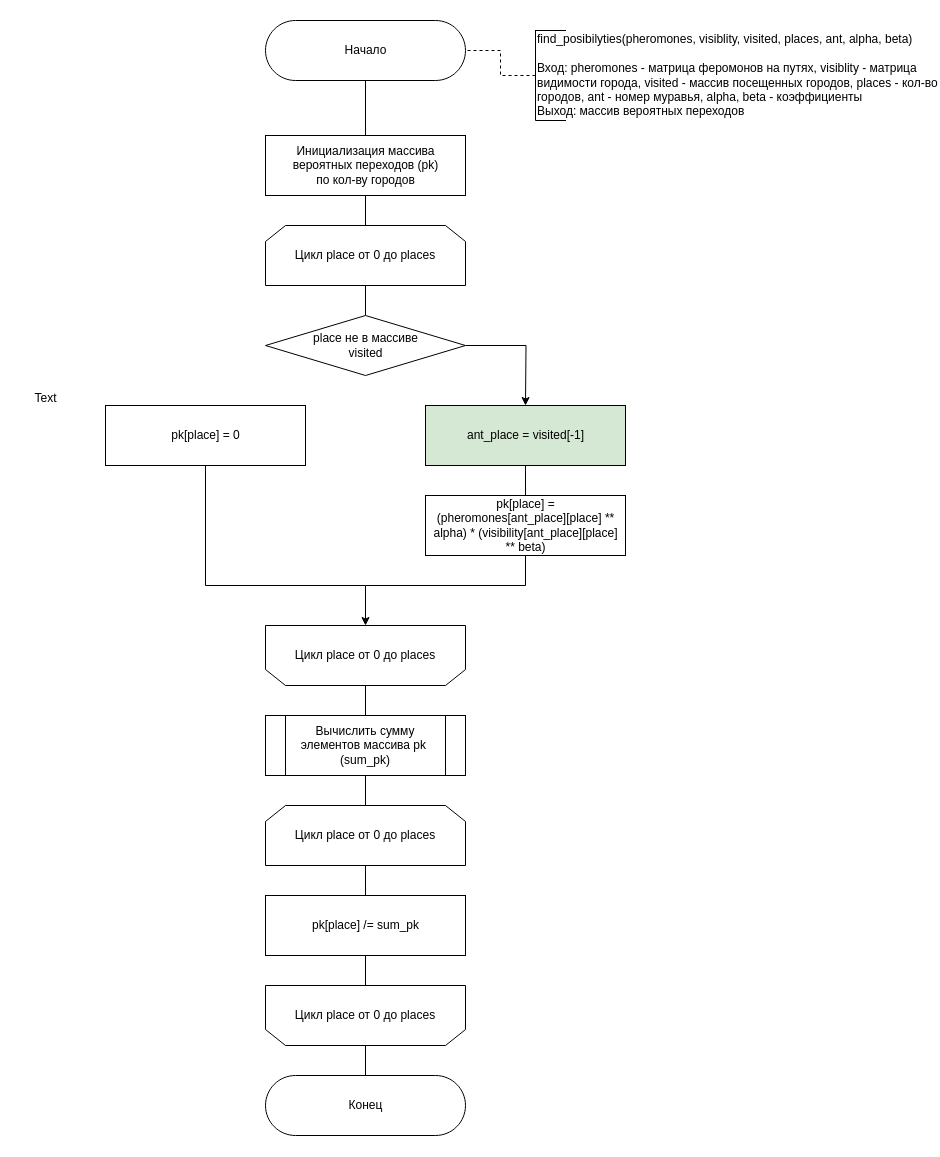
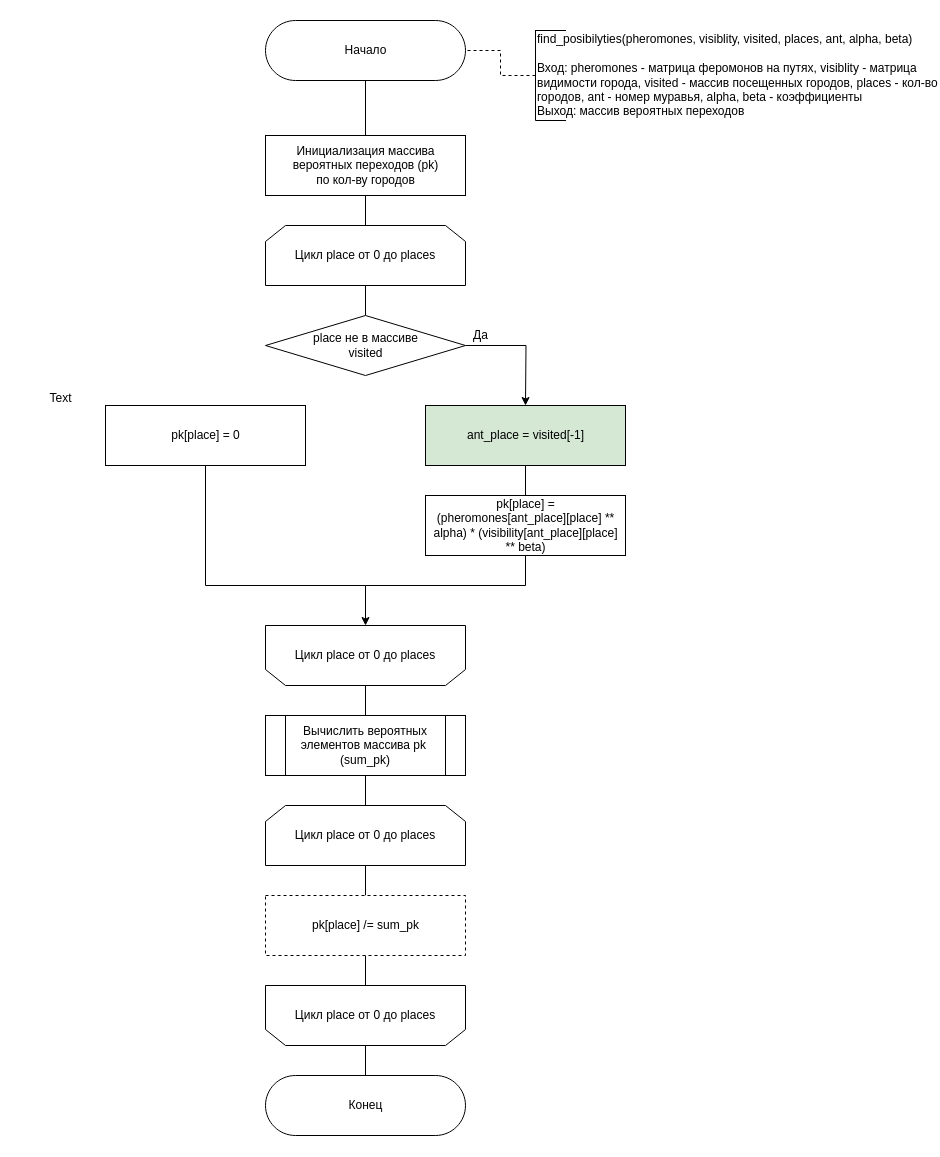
none -> (481, 336)
(46, 399) -> (61, 399)
(366, 746) -> (366, 746)
(366, 926) -> (366, 926)
